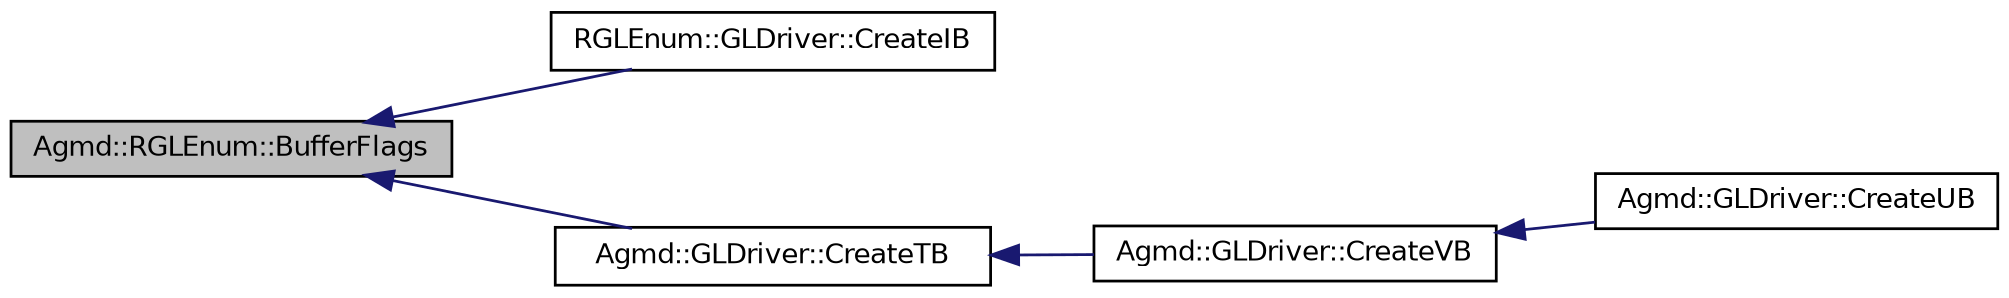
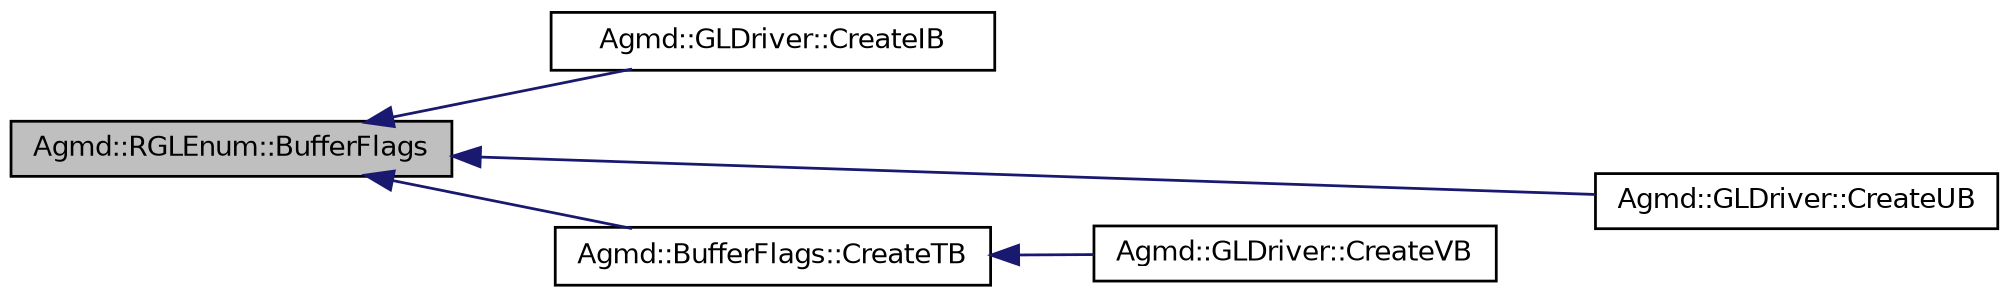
(773, 41) -> (773, 41)
(1560, 226) -> (1038, 176)
(773, 256) -> (773, 256)
